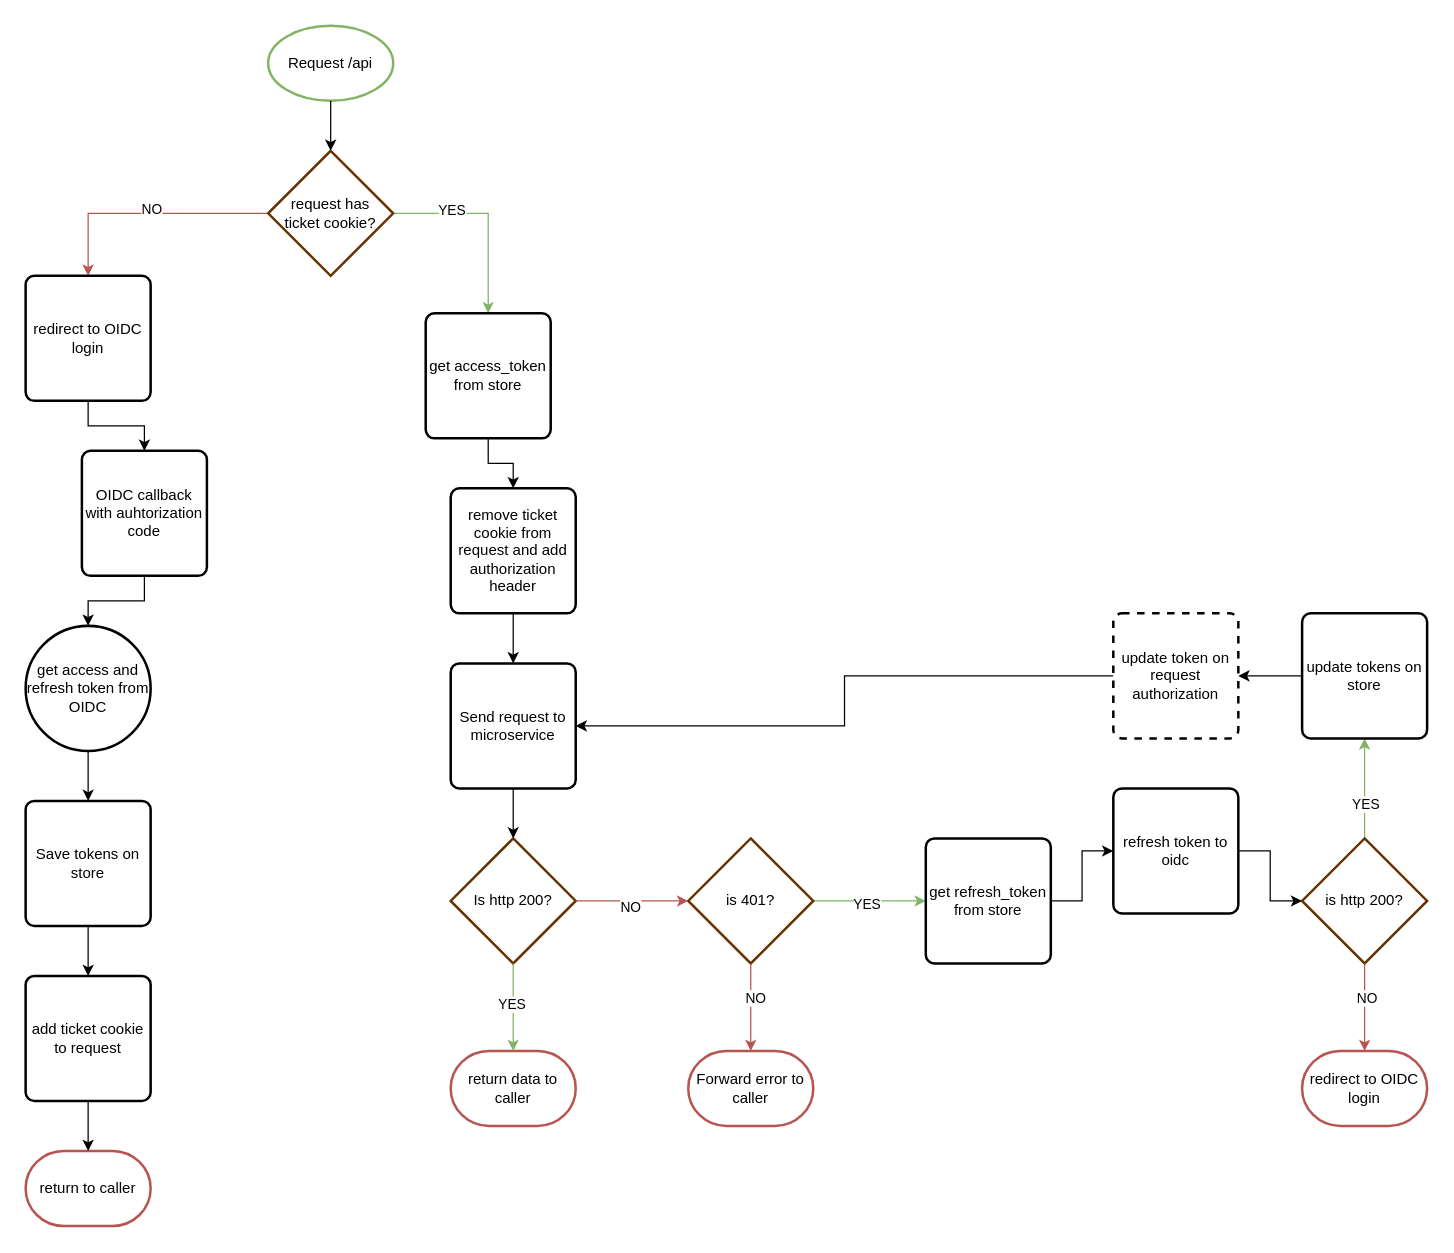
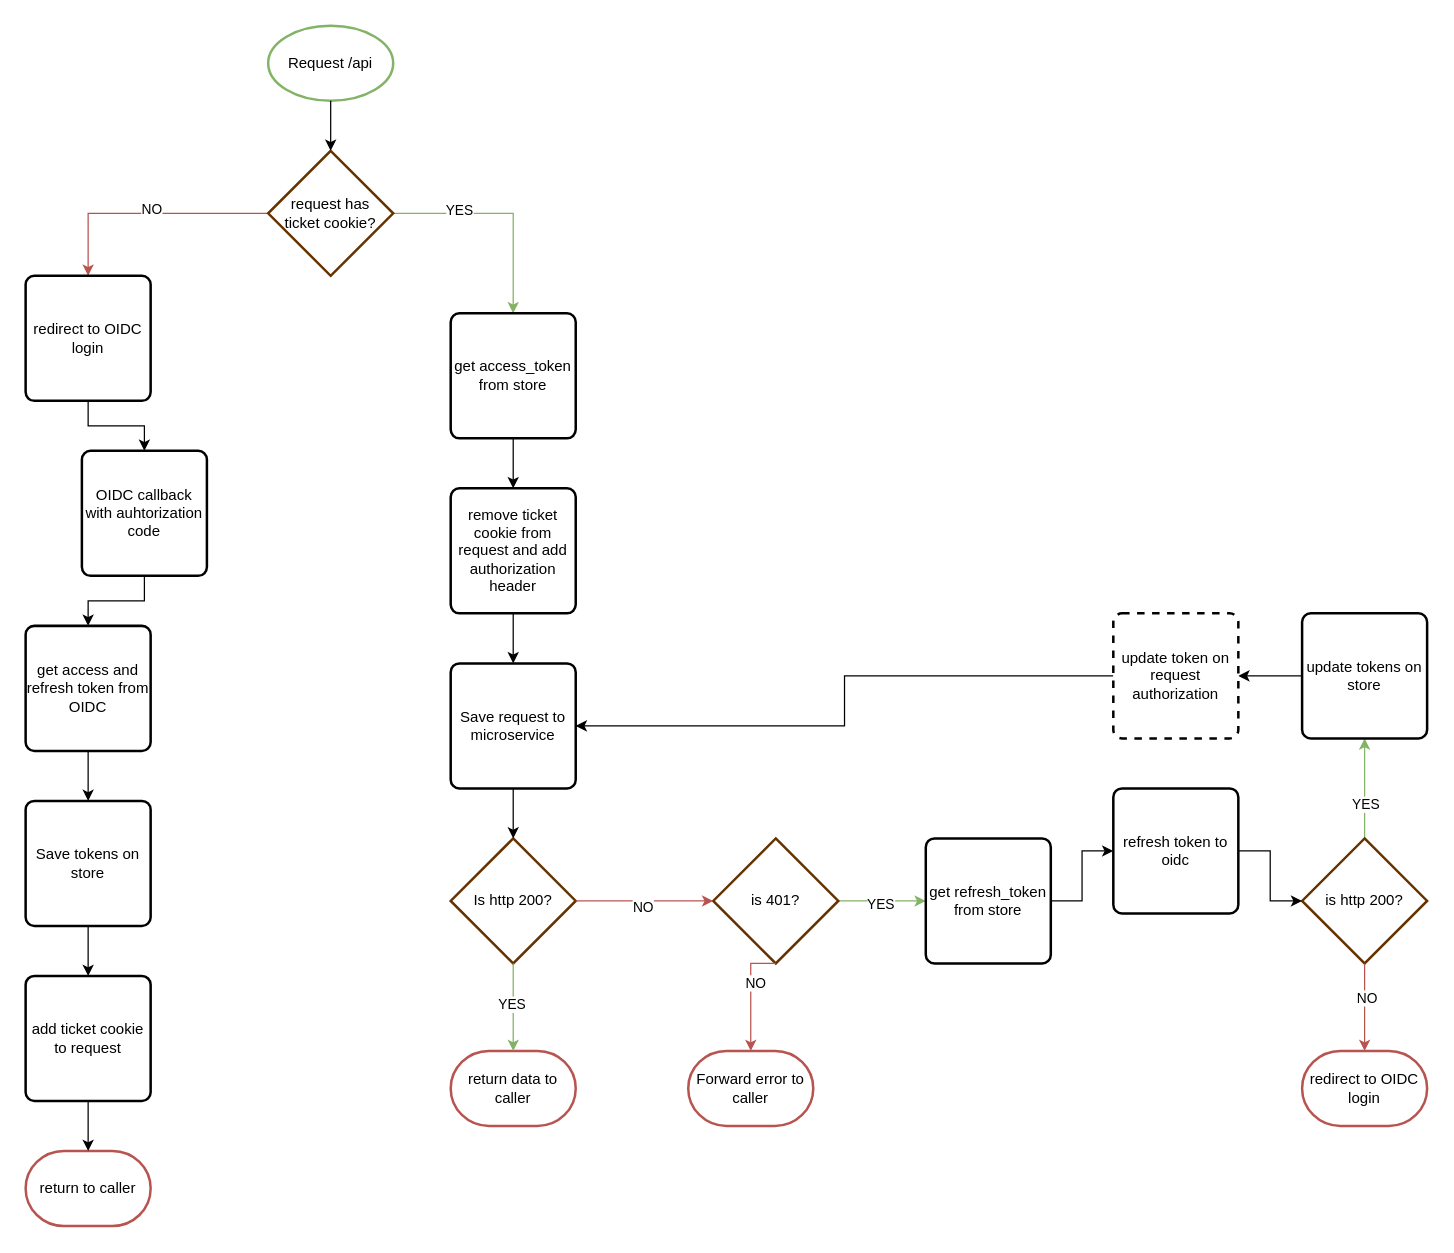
(488, 376) -> (513, 376)
(88, 688) -> (88, 688)
(513, 726) -> (513, 726)
(751, 901) -> (776, 901)
